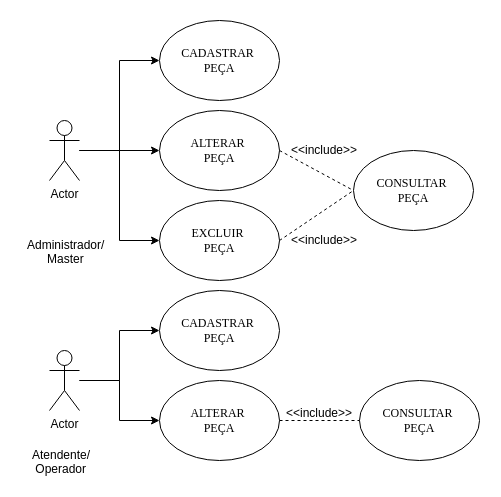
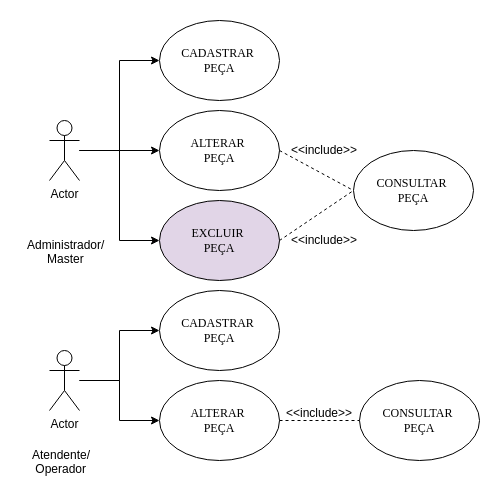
(220, 241) -> (220, 241)
